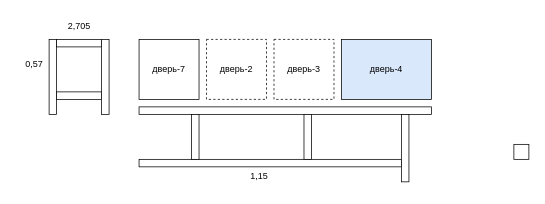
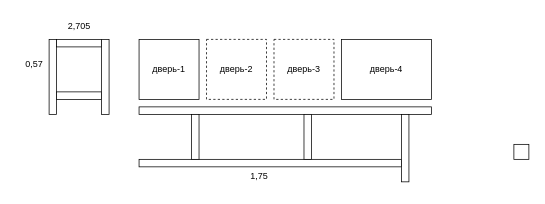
(169, 69) -> (169, 69)
(387, 69) -> (387, 69)
(260, 177) -> (260, 177)
